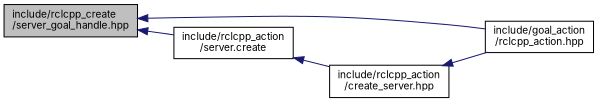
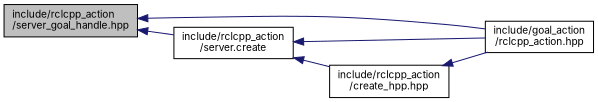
(71, 21) -> (71, 21)
none -> (395, 40)
(389, 81) -> (389, 81)
